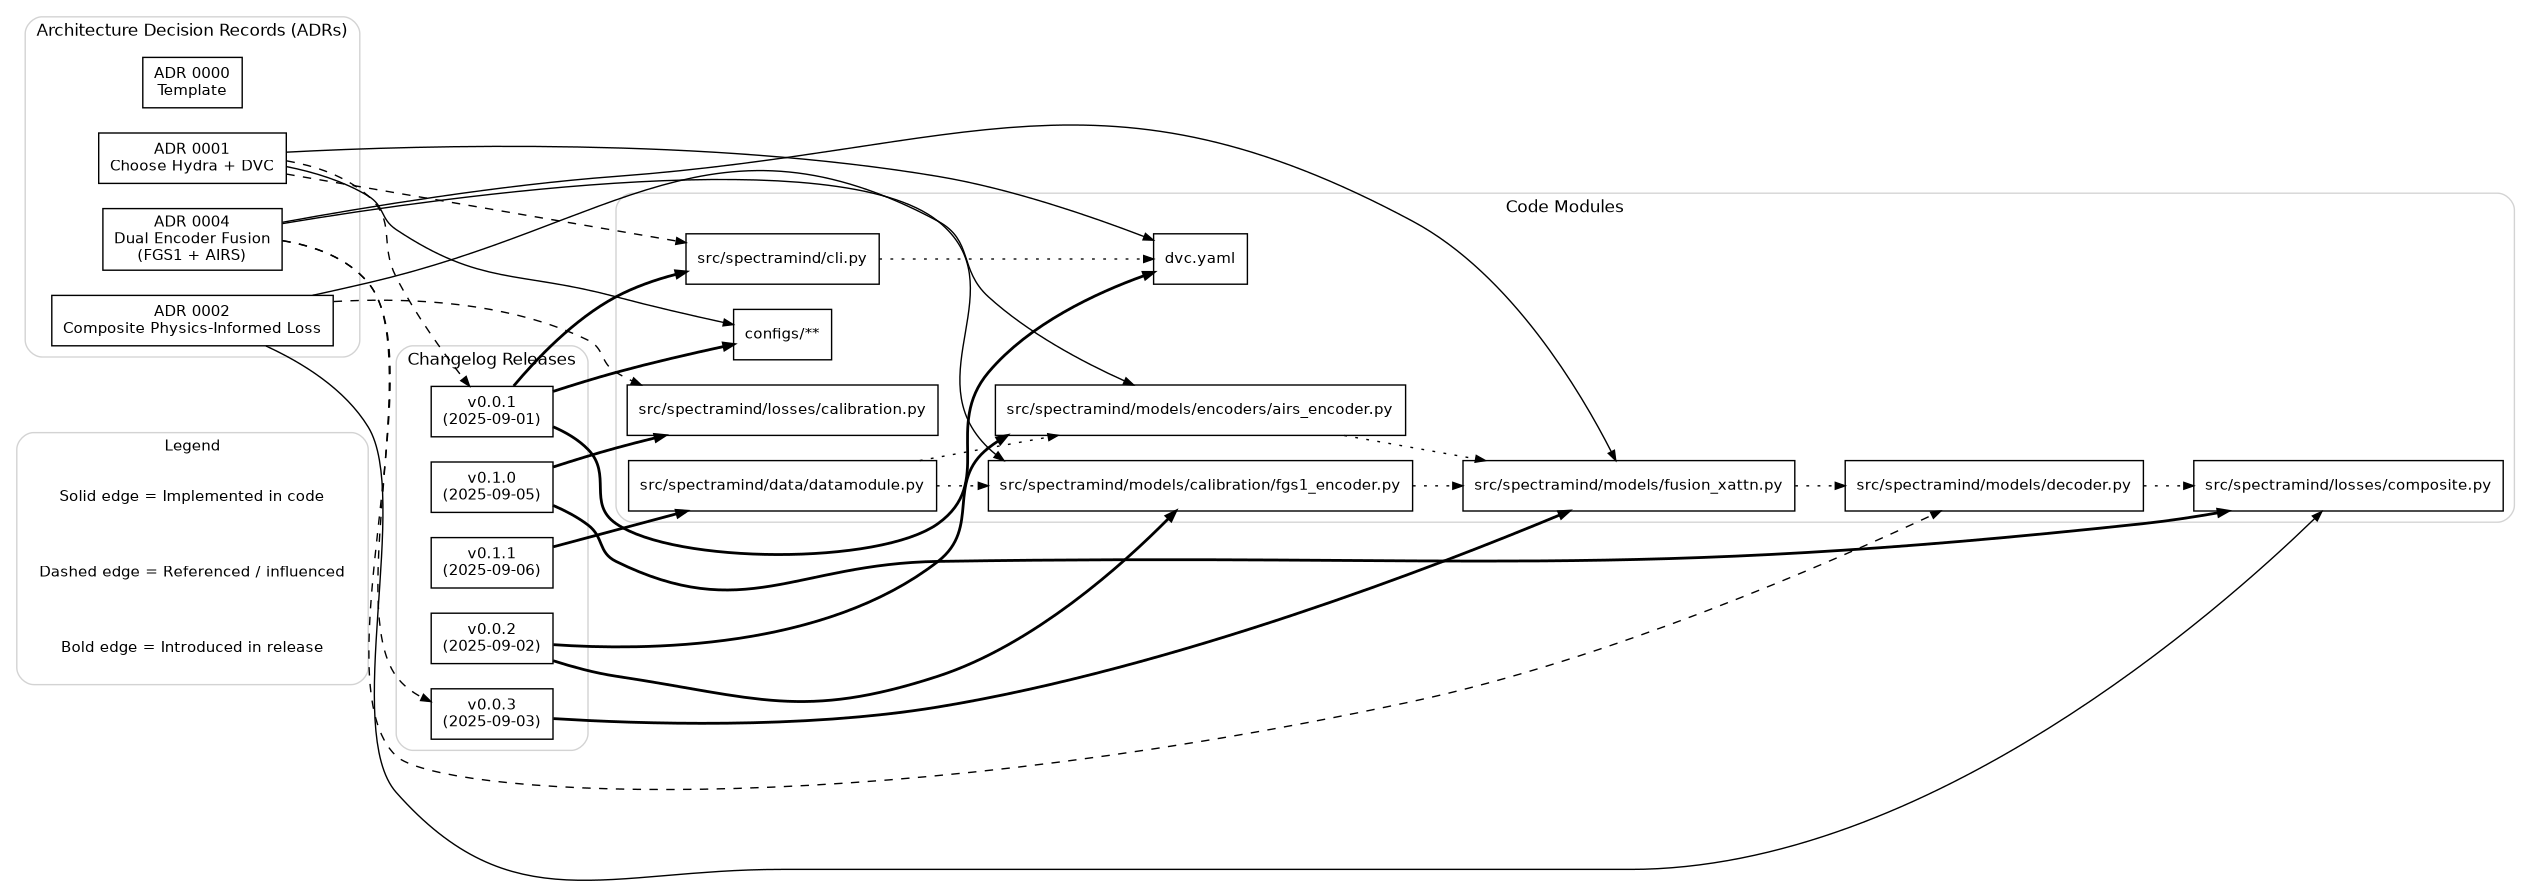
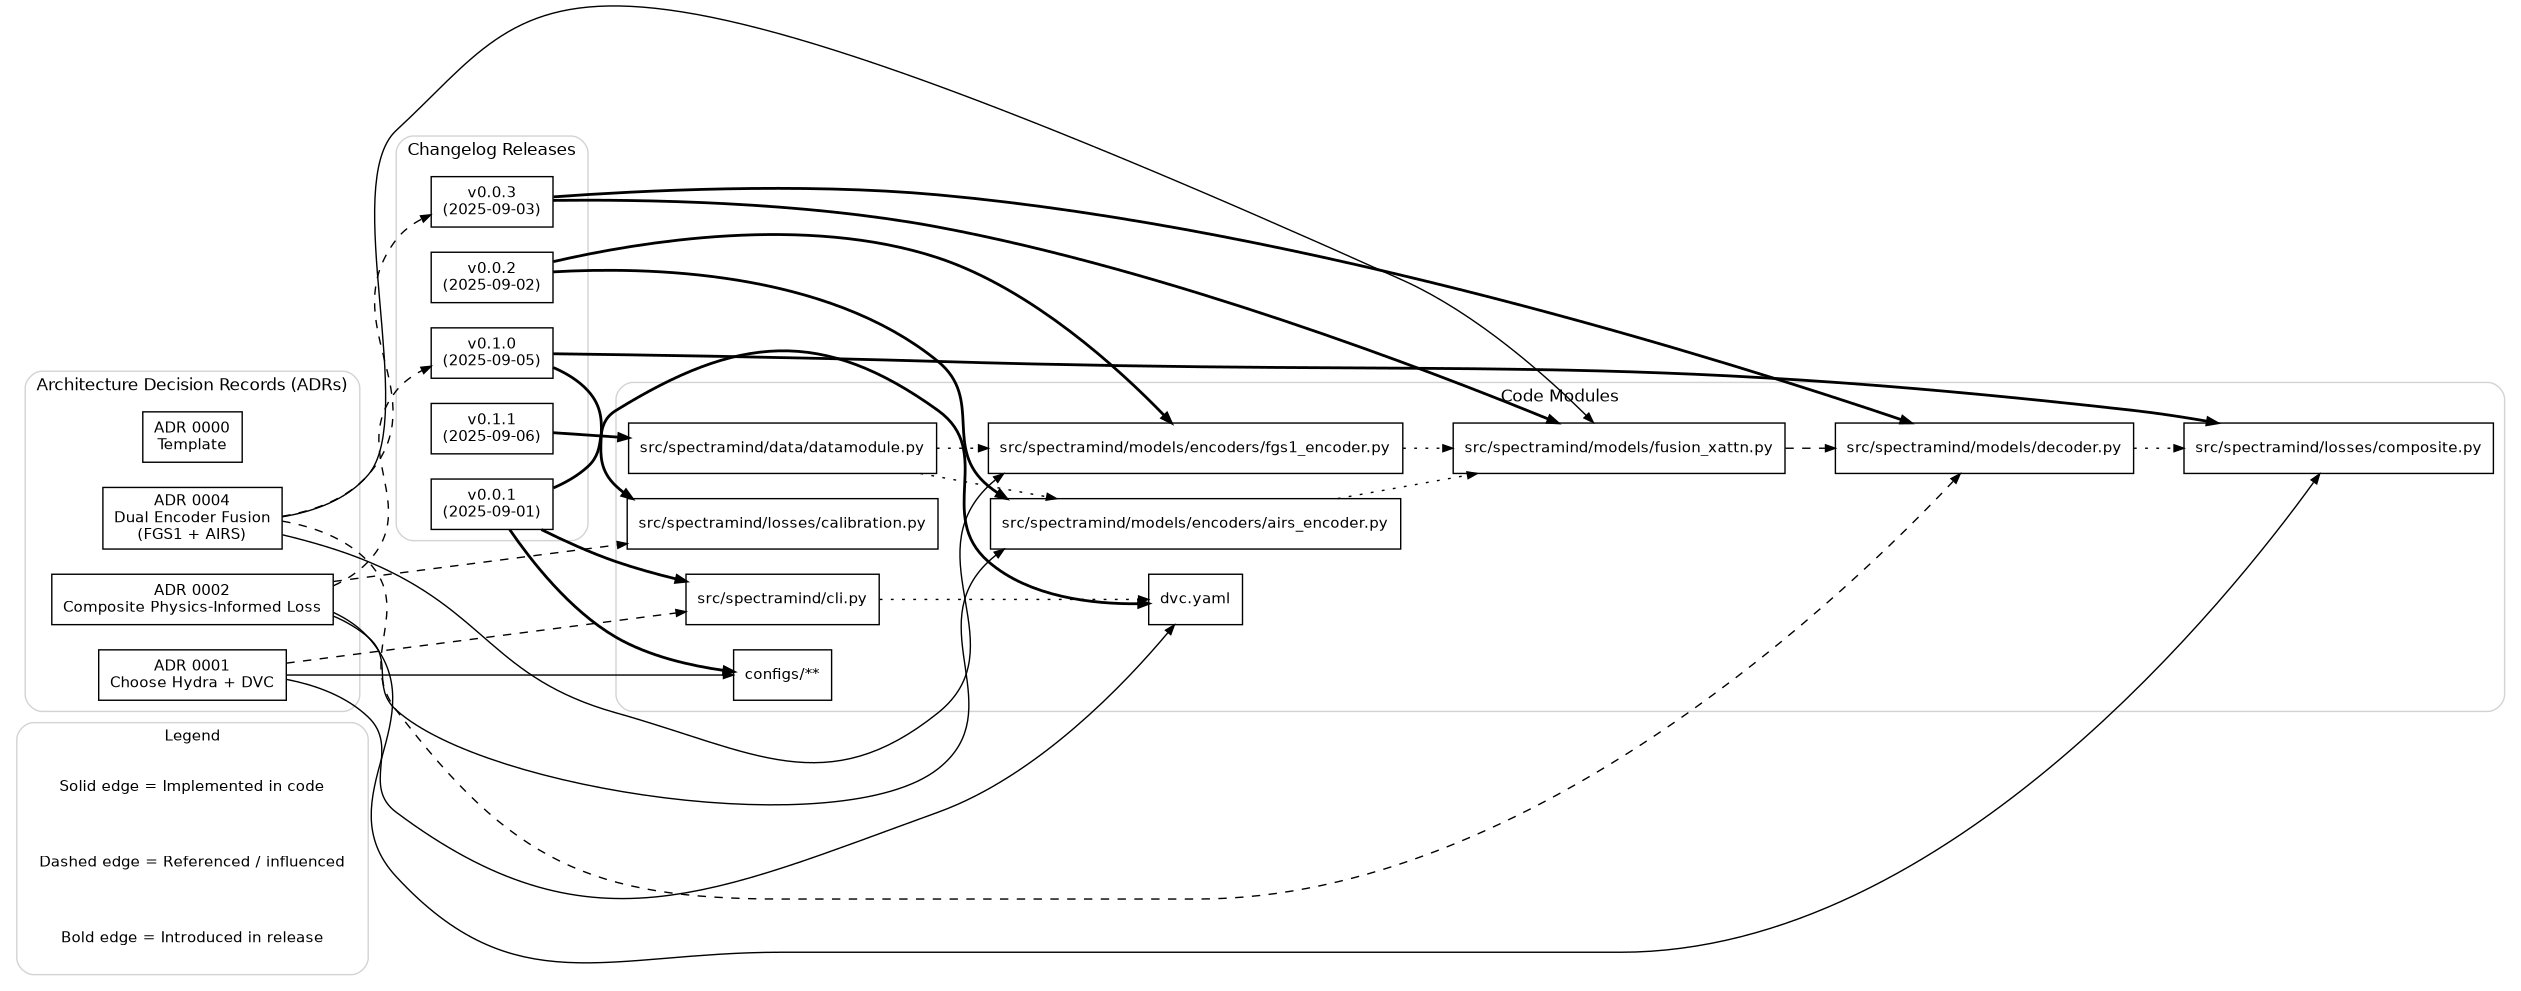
none -> (1238, 240)
(388, 250) -> none
none -> (385, 482)
(1200, 486) -> (1196, 448)
(1815, 486) -> (1805, 448)
